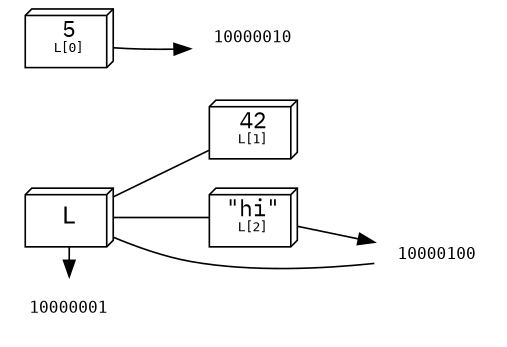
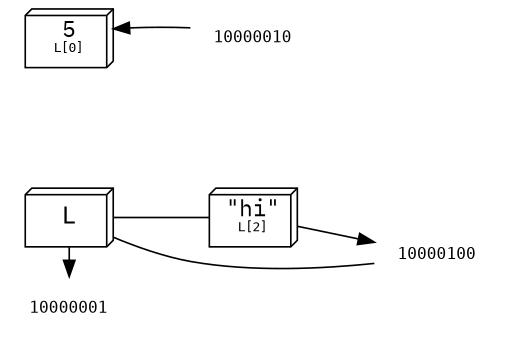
(144, 49) -> (160, 27)
(253, 130) -> none
